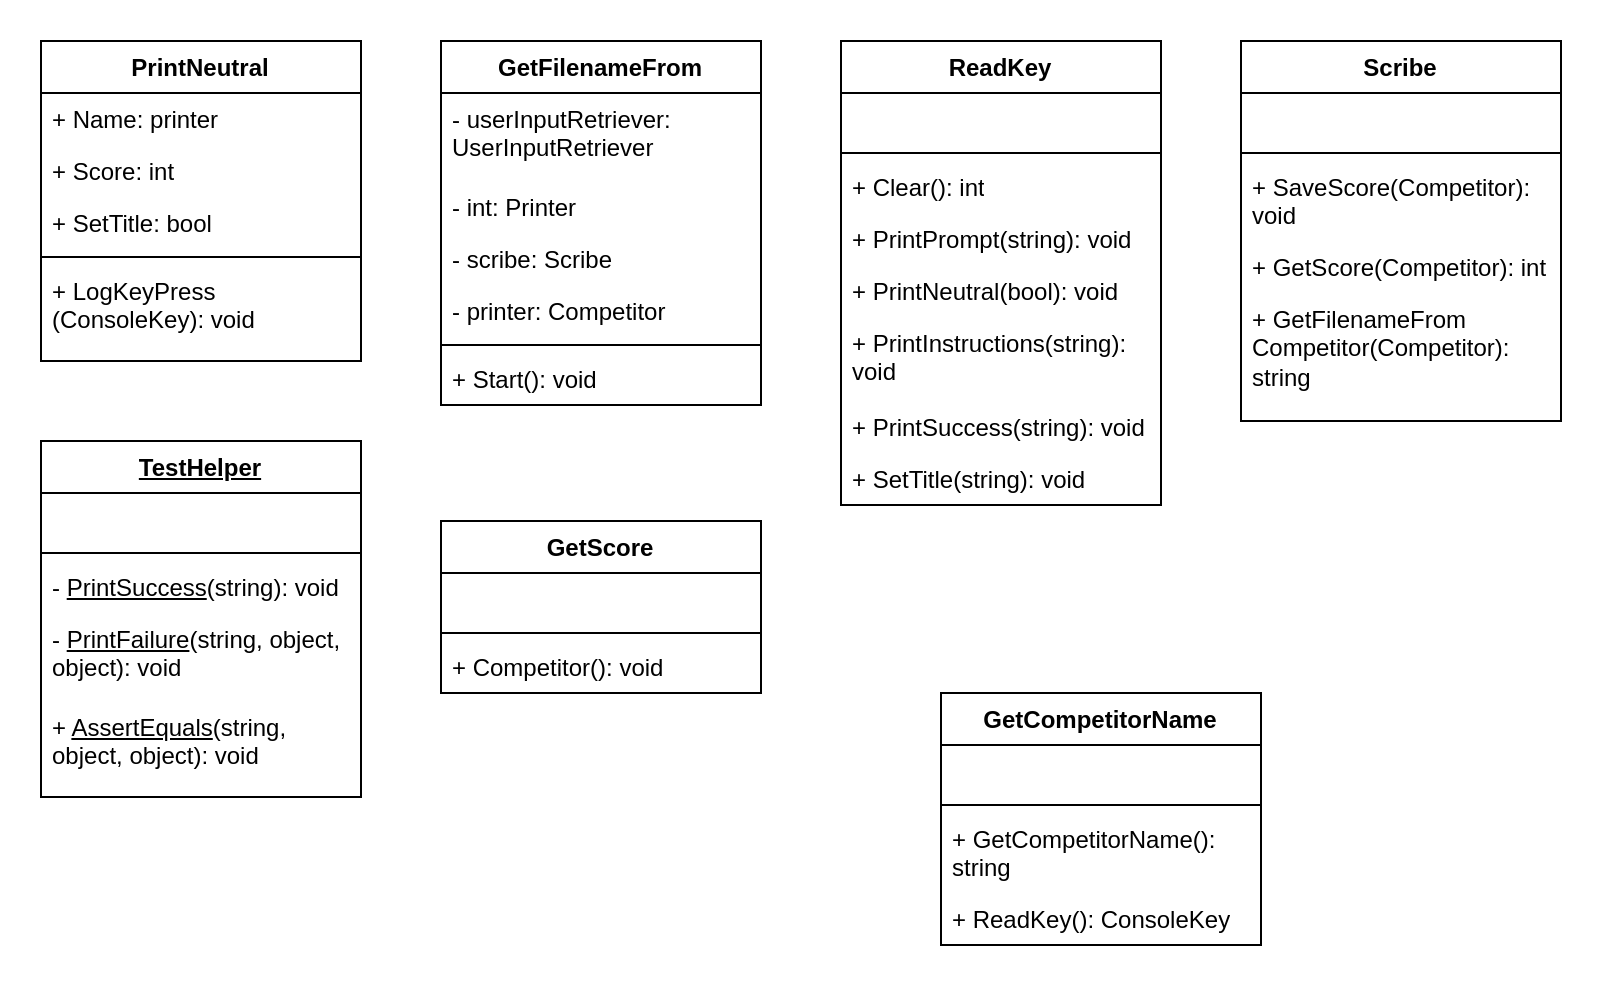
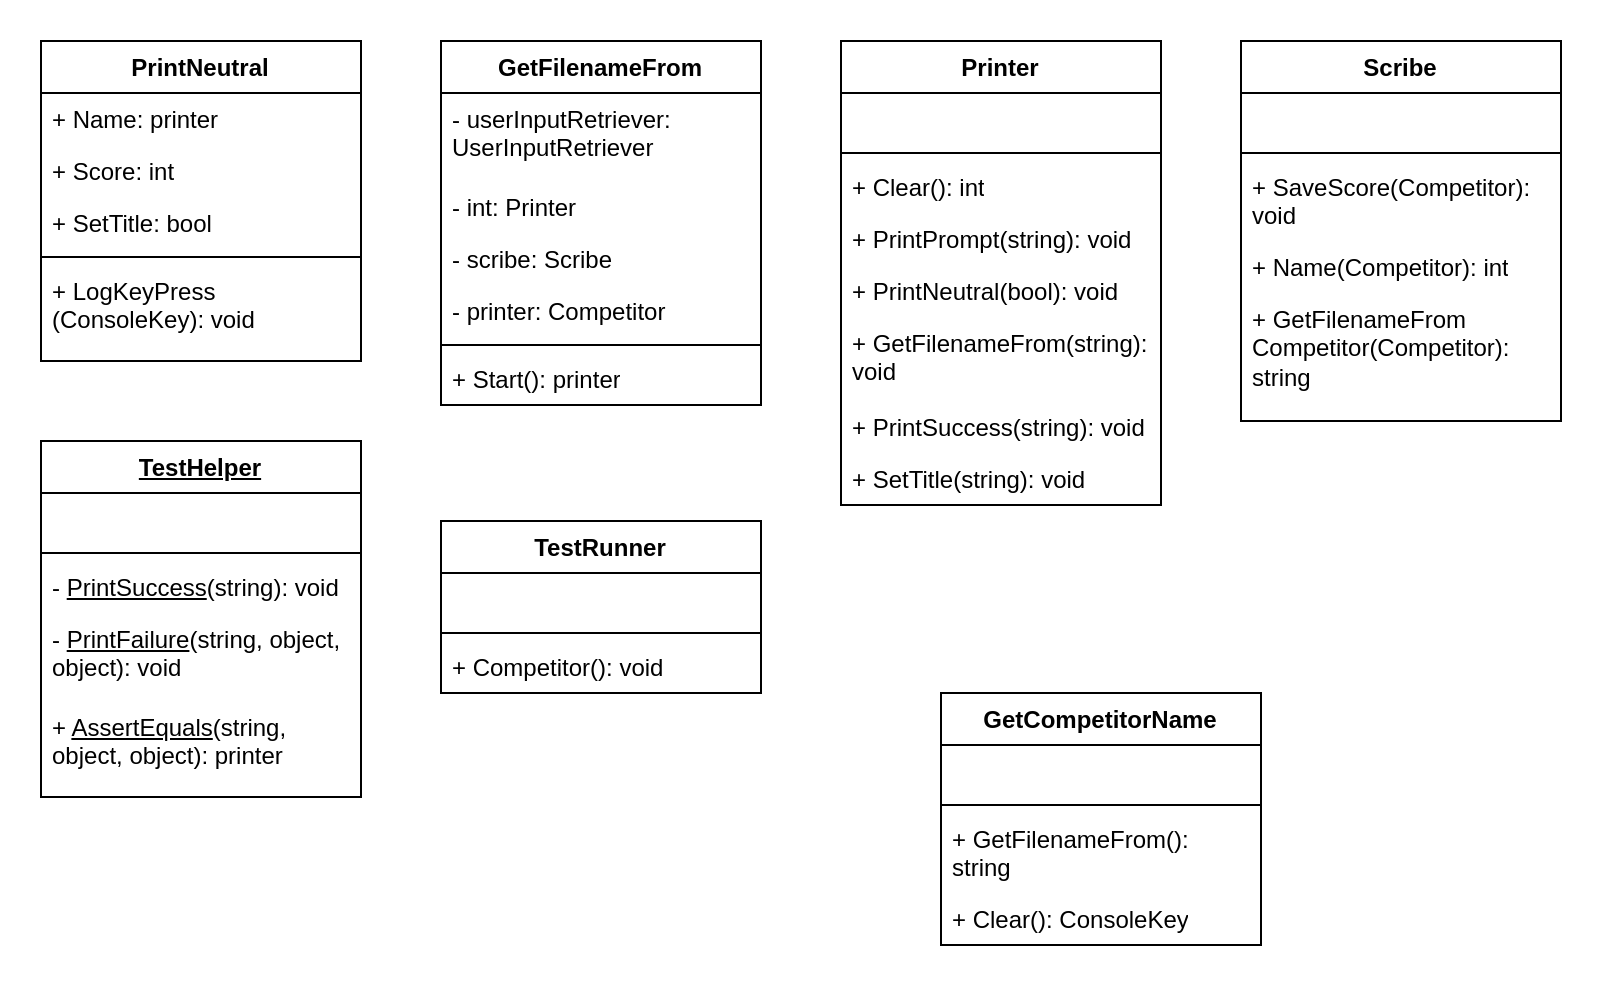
(1001, 69) -> (1001, 69)
(1403, 284) -> (1392, 269)
(1003, 360) -> (1003, 360)
(541, 381) -> (561, 381)
(601, 549) -> (601, 549)
(203, 744) -> (203, 744)
(1103, 856) -> (1103, 856)
(1095, 921) -> (1079, 921)
